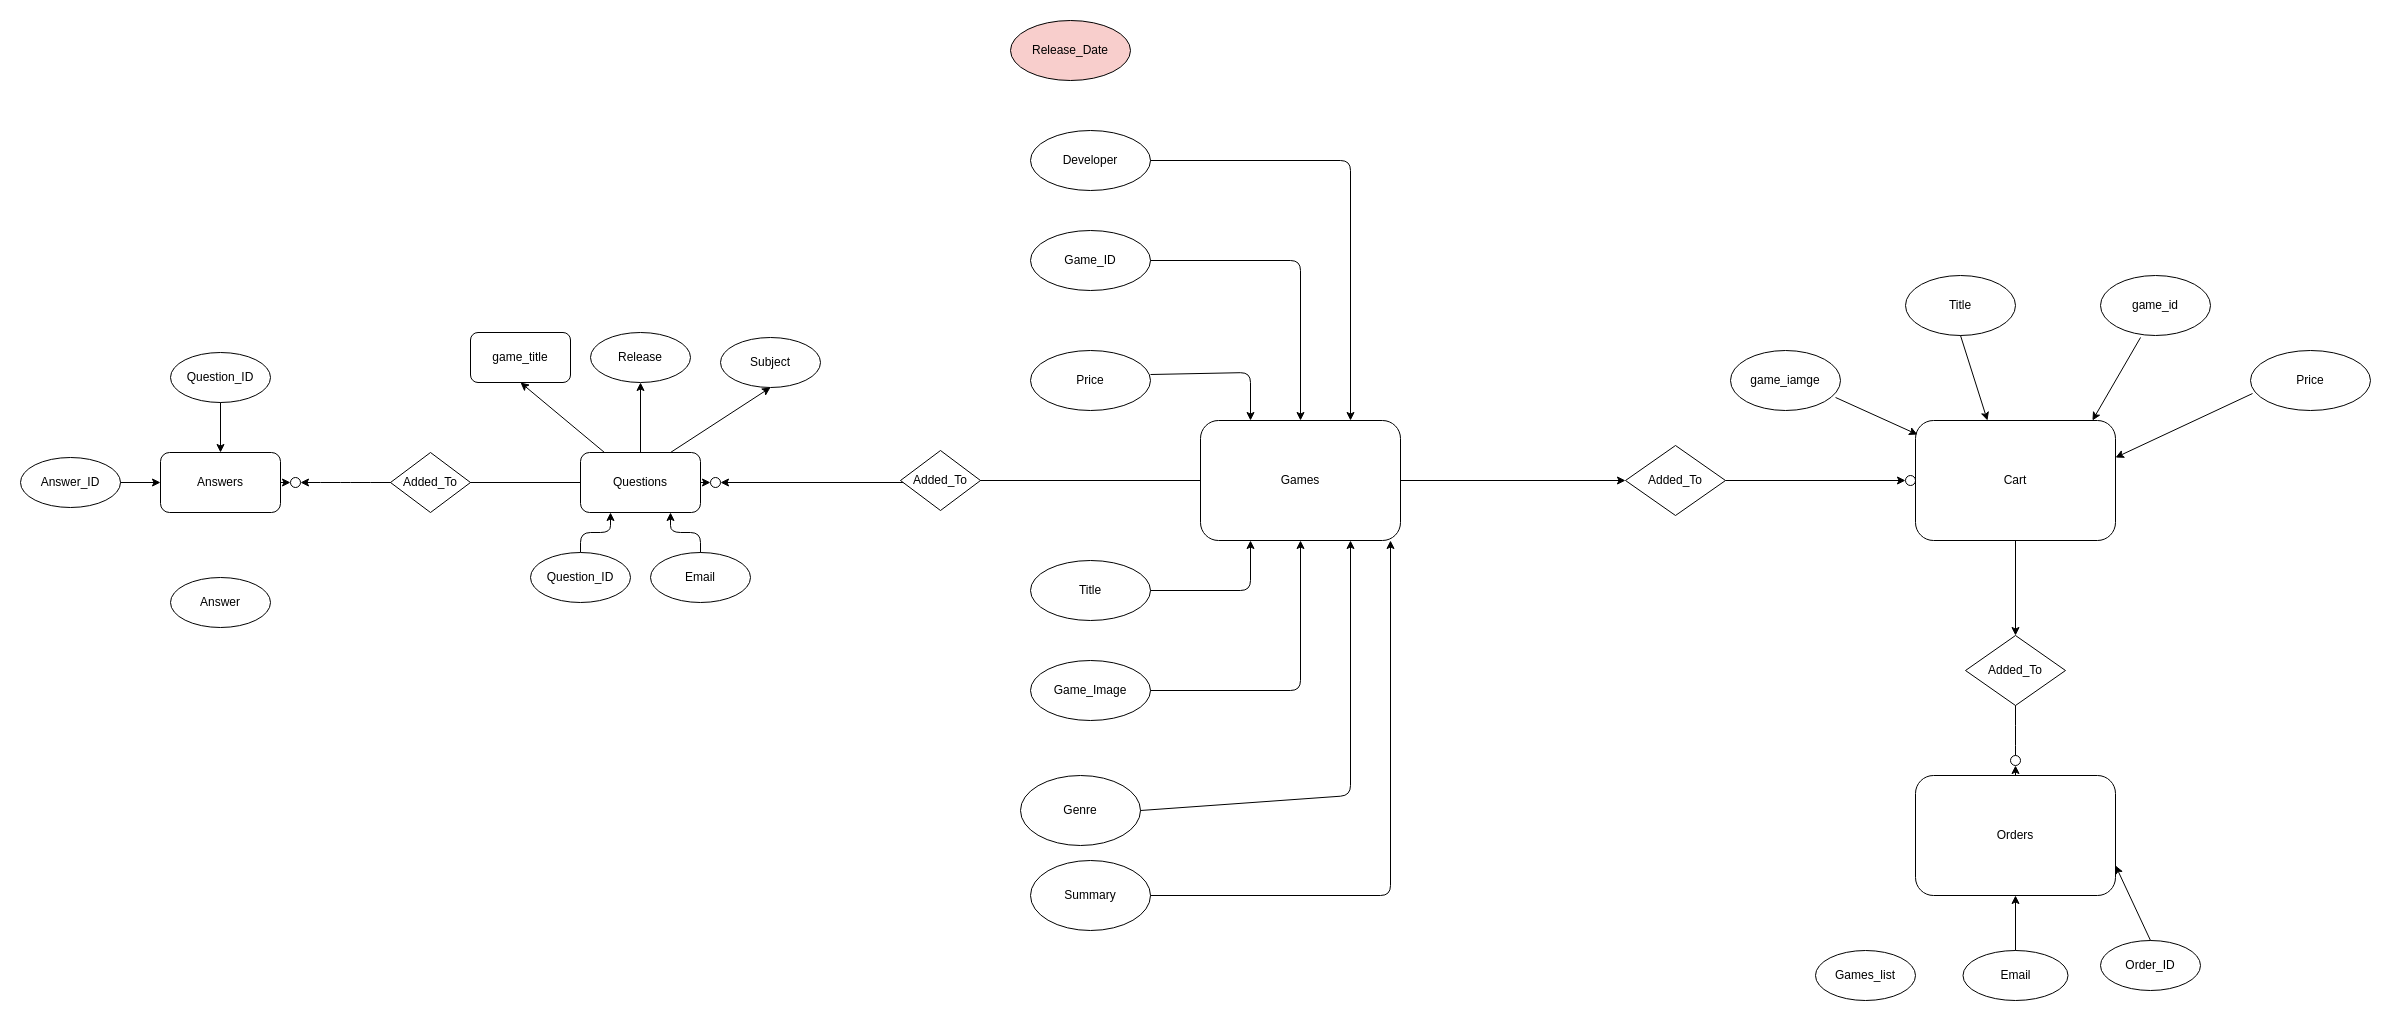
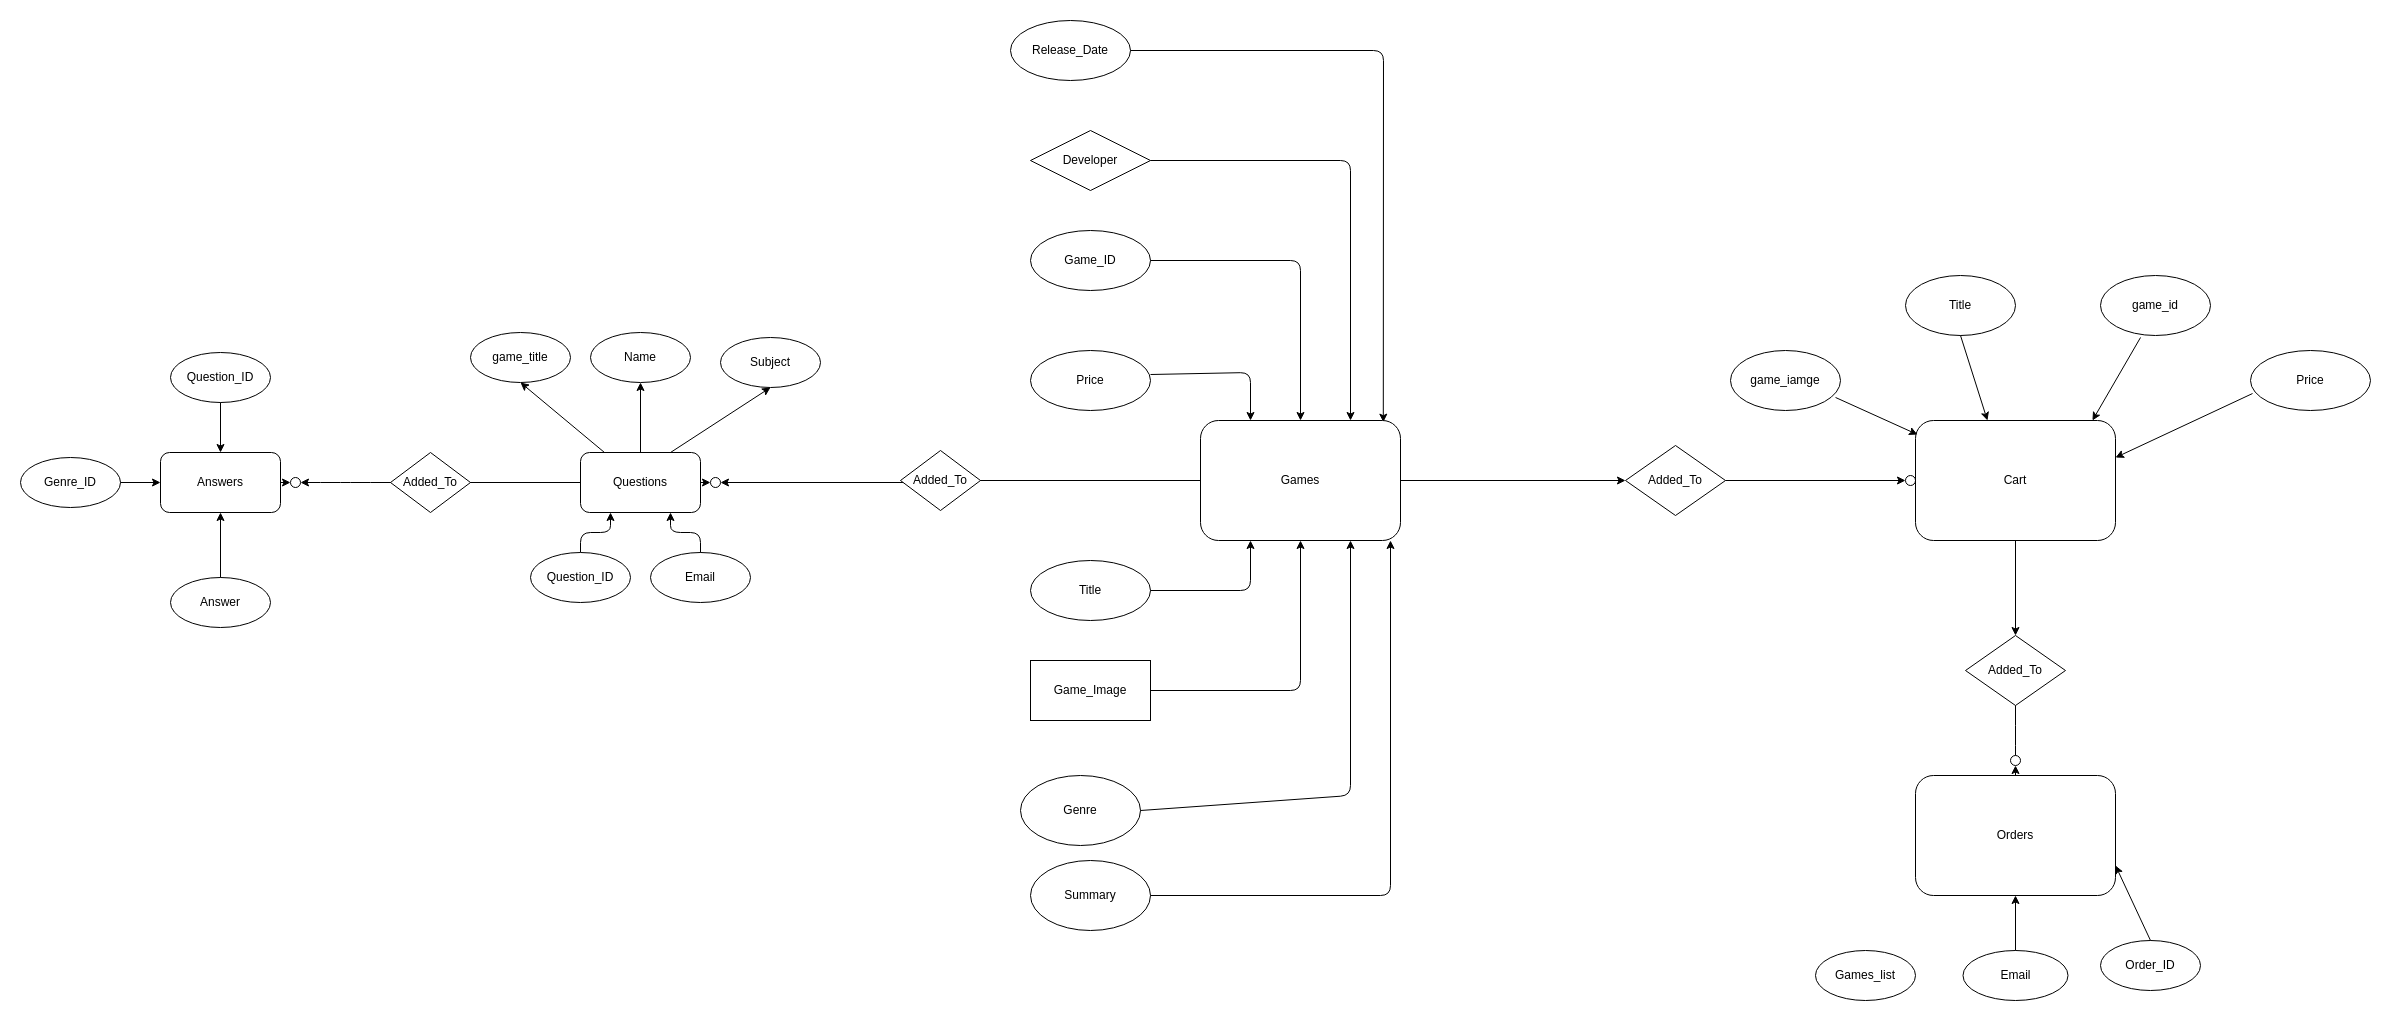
(1071, 51) -> (1071, 51)
none -> (1383, 112)
(1091, 161) -> (1091, 161)
(521, 358) -> (521, 358)
(641, 358) -> (641, 358)
(71, 483) -> (71, 483)
none -> (221, 548)
(1091, 691) -> (1091, 691)
